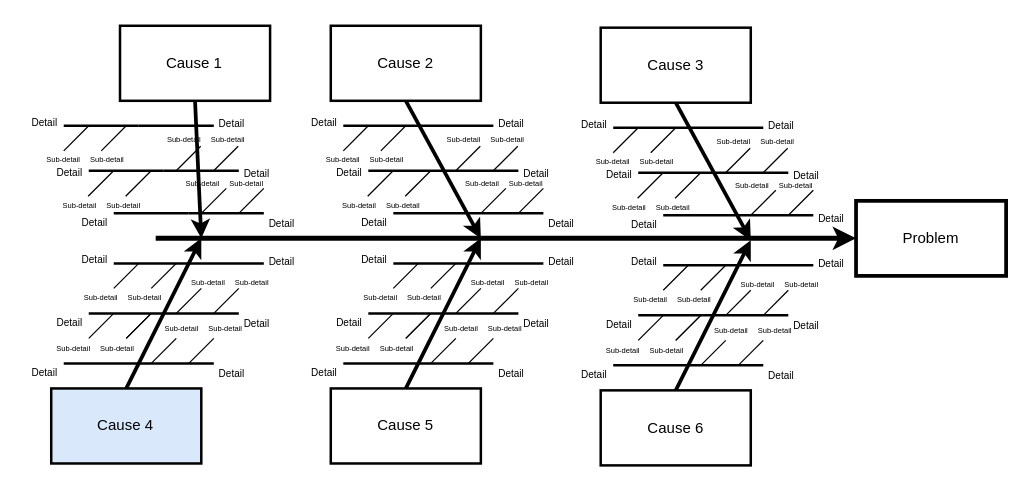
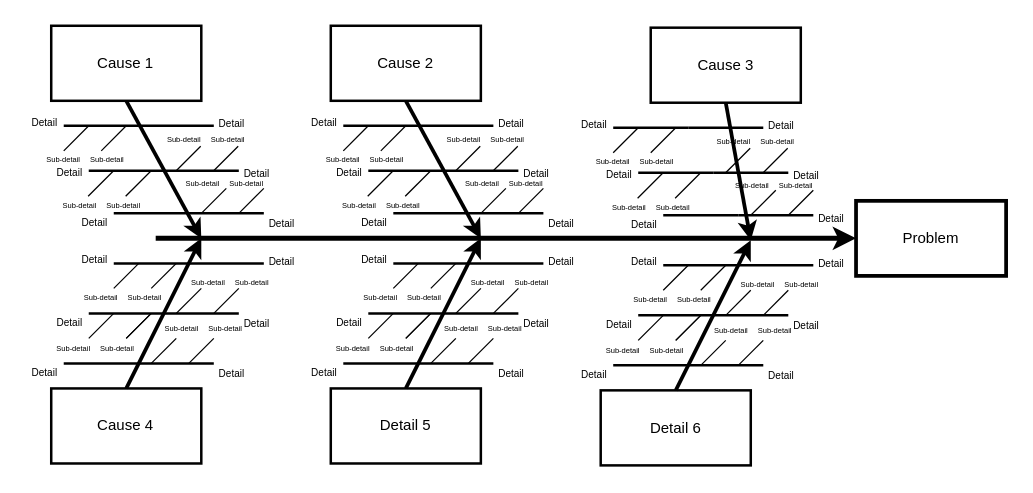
(195, 63) -> (126, 63)
(675, 65) -> (725, 65)
(126, 426) -> (126, 426)
(406, 426) -> (406, 426)
(676, 428) -> (676, 428)
